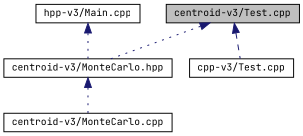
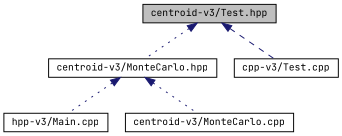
(233, 14) -> (210, 14)
(88, 46) -> (90, 98)
